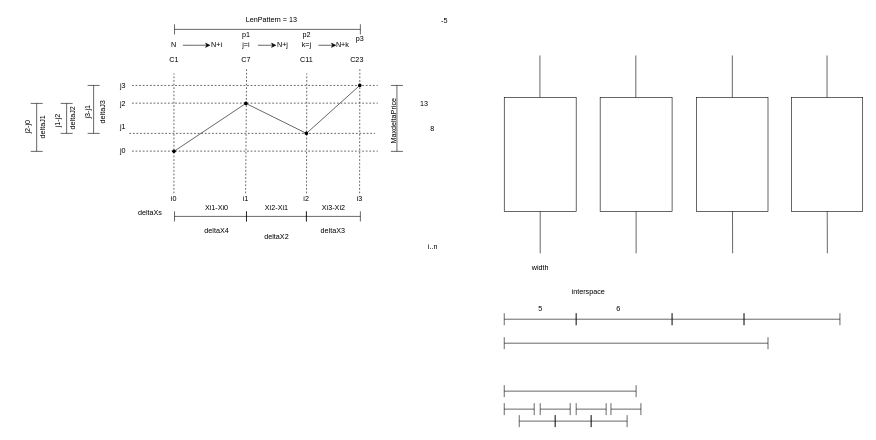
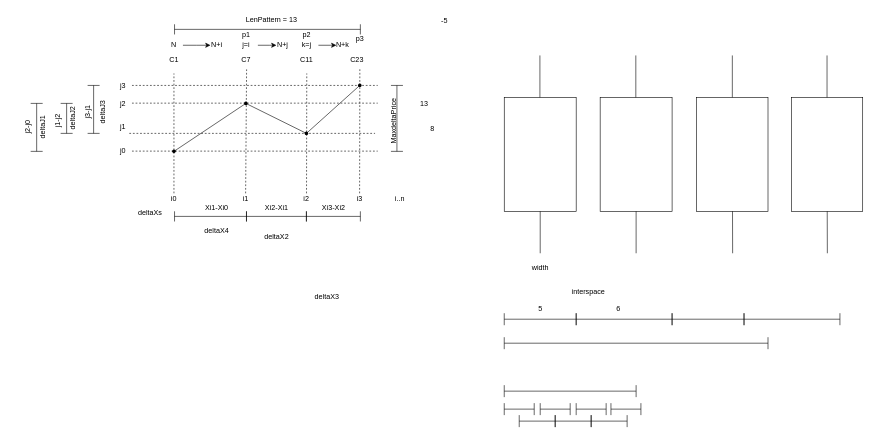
(333, 231) -> (327, 297)
(433, 248) -> (400, 200)
